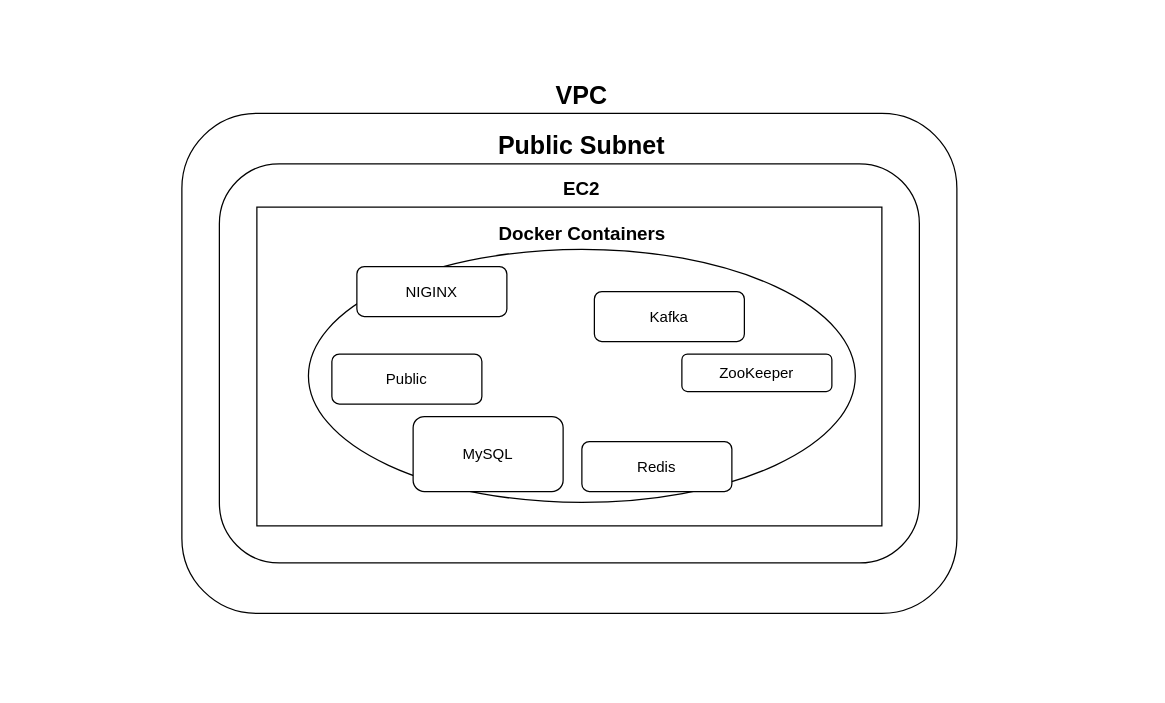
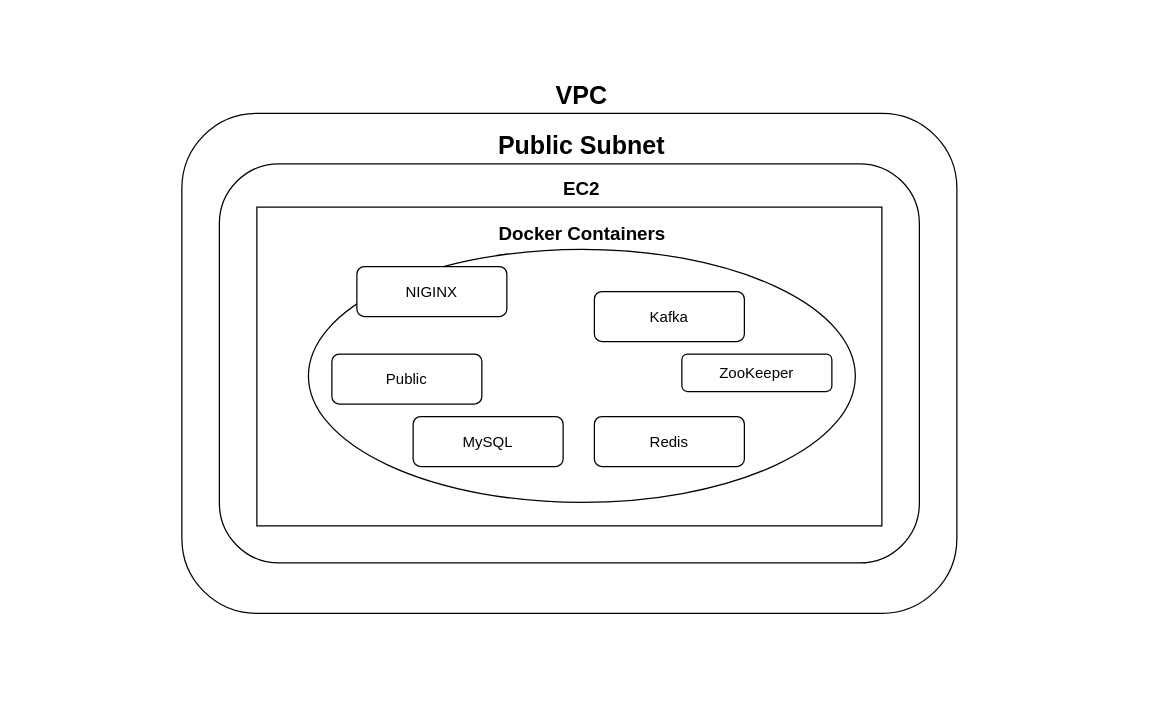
(488, 454) -> (488, 441)
(657, 466) -> (669, 441)
